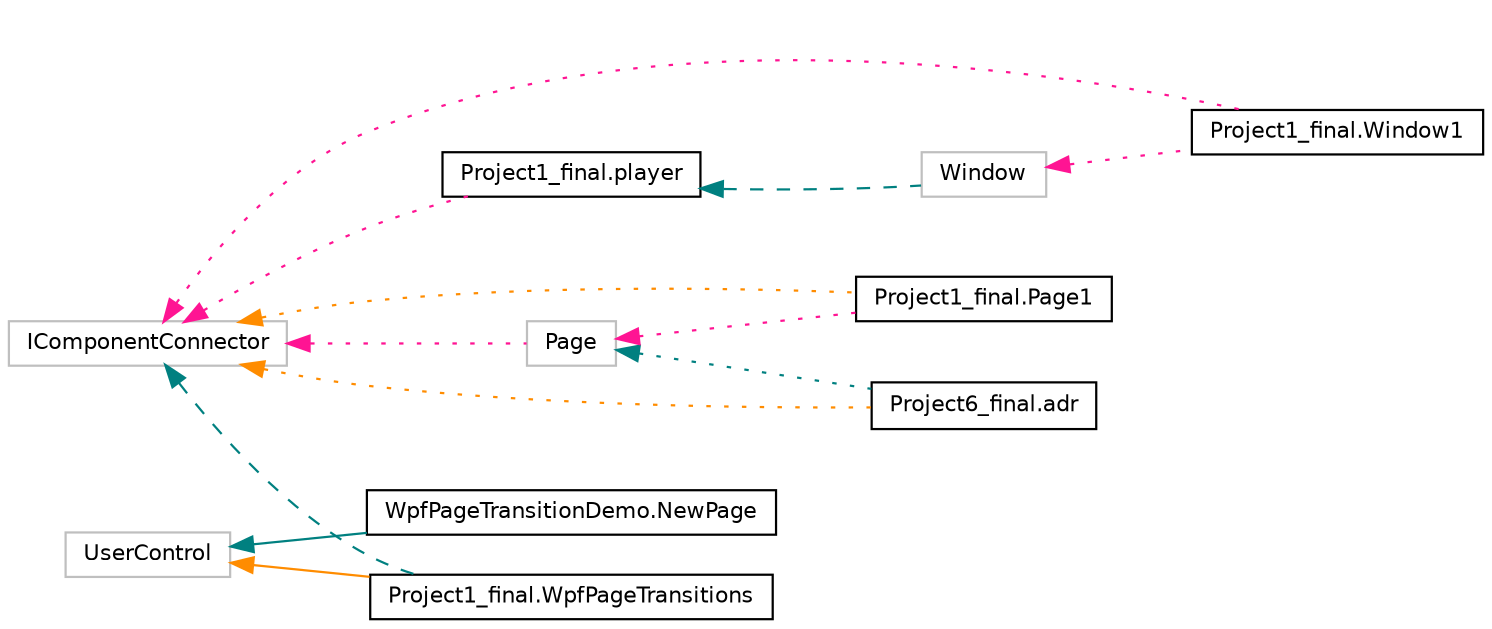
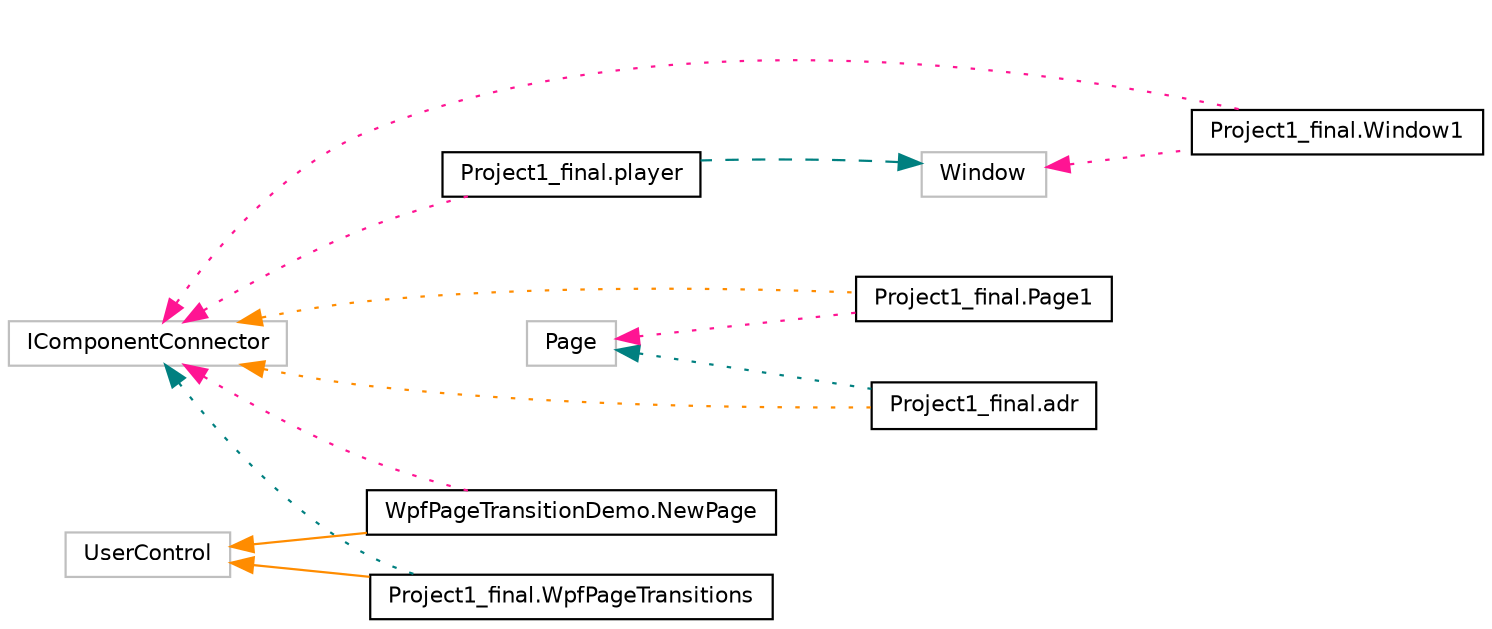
(822, 189) -> (800, 160)
(418, 343) -> (332, 444)
(984, 406) -> (984, 406)
(285, 497) -> (285, 497)
(310, 539) -> (310, 539)
